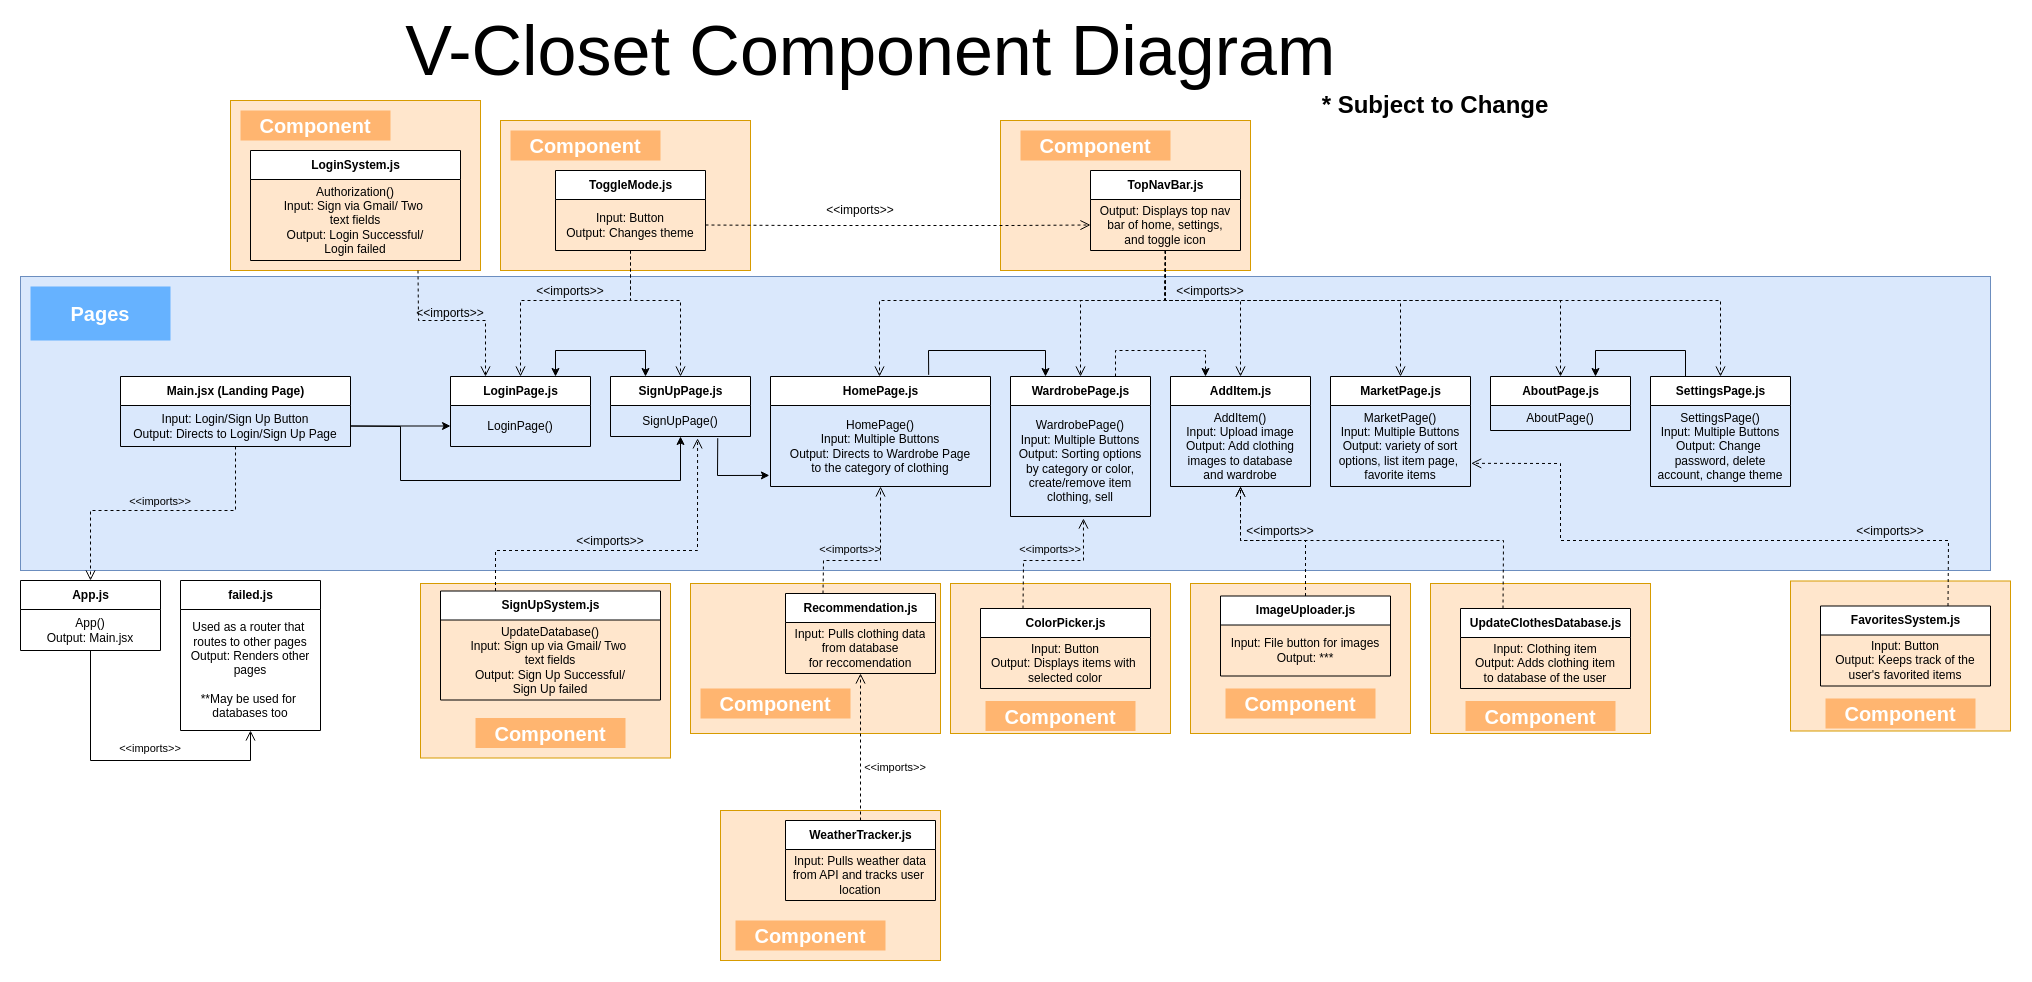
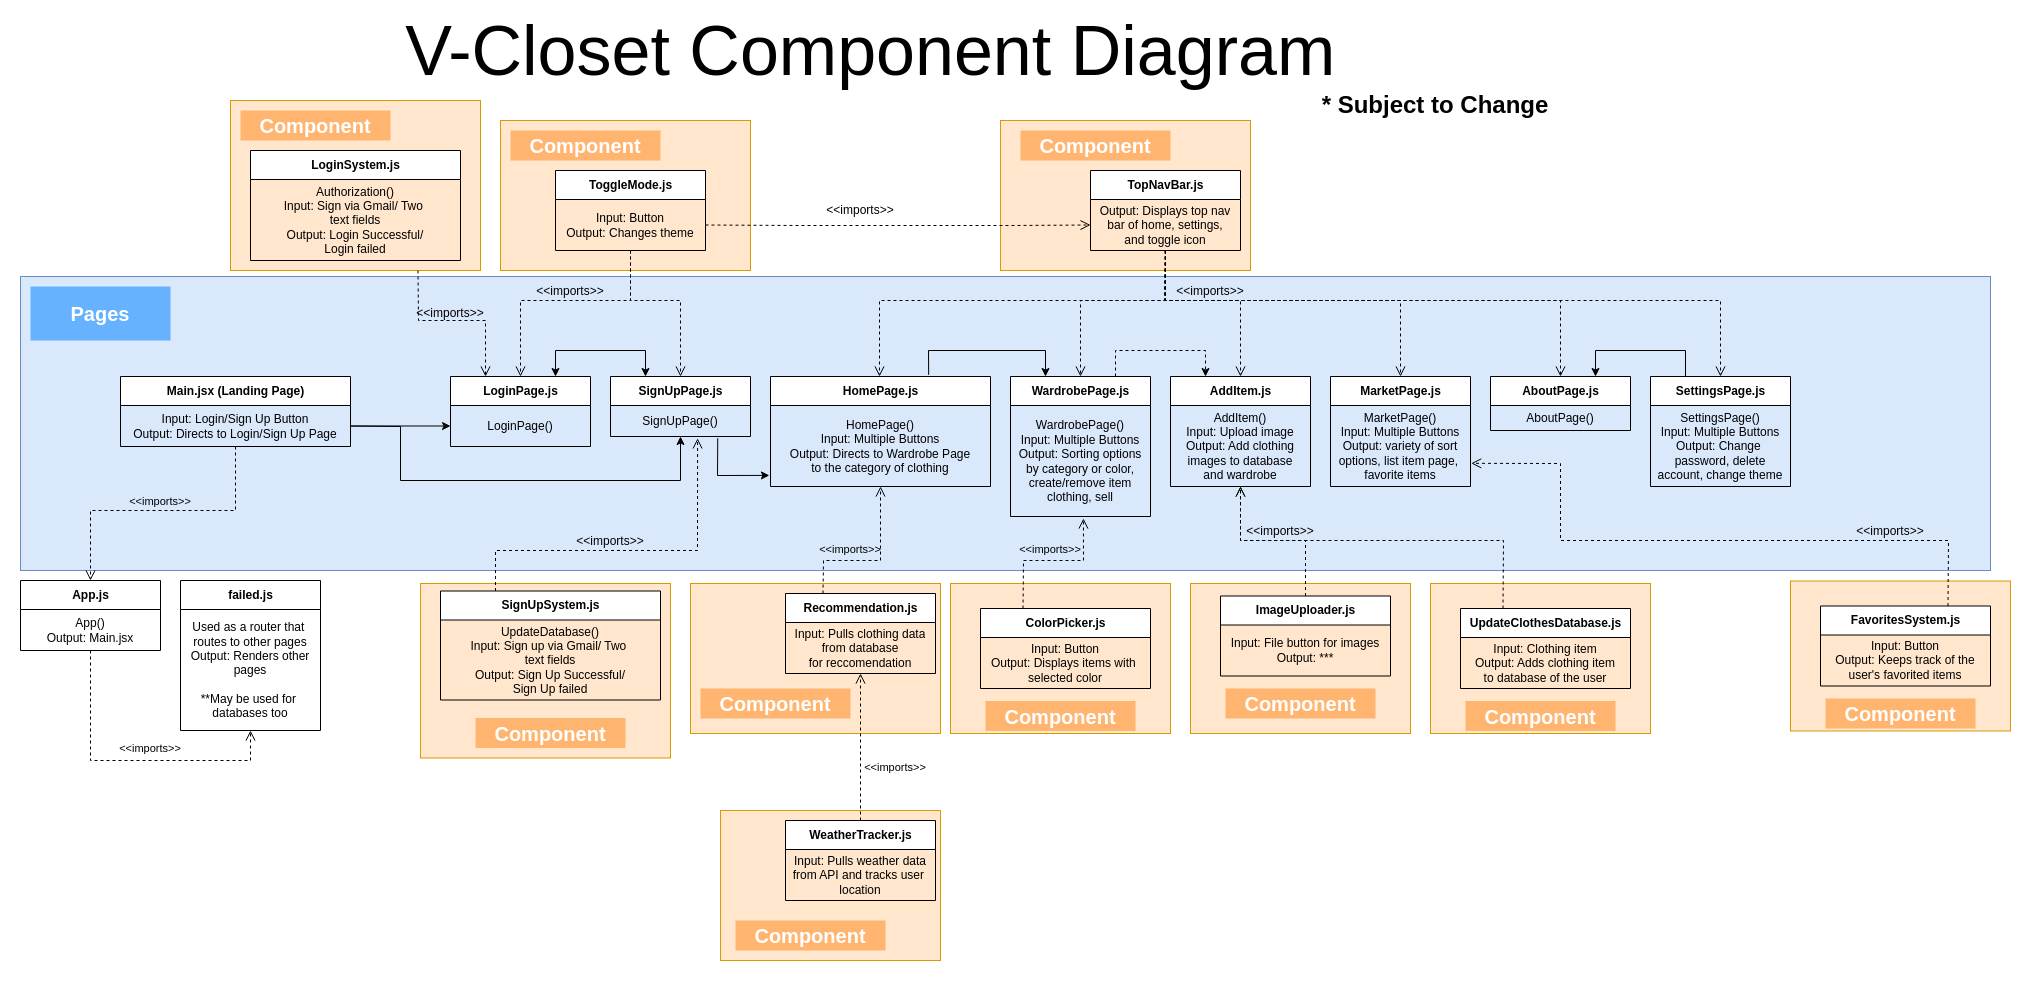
(129, 761) -> (129, 761)
